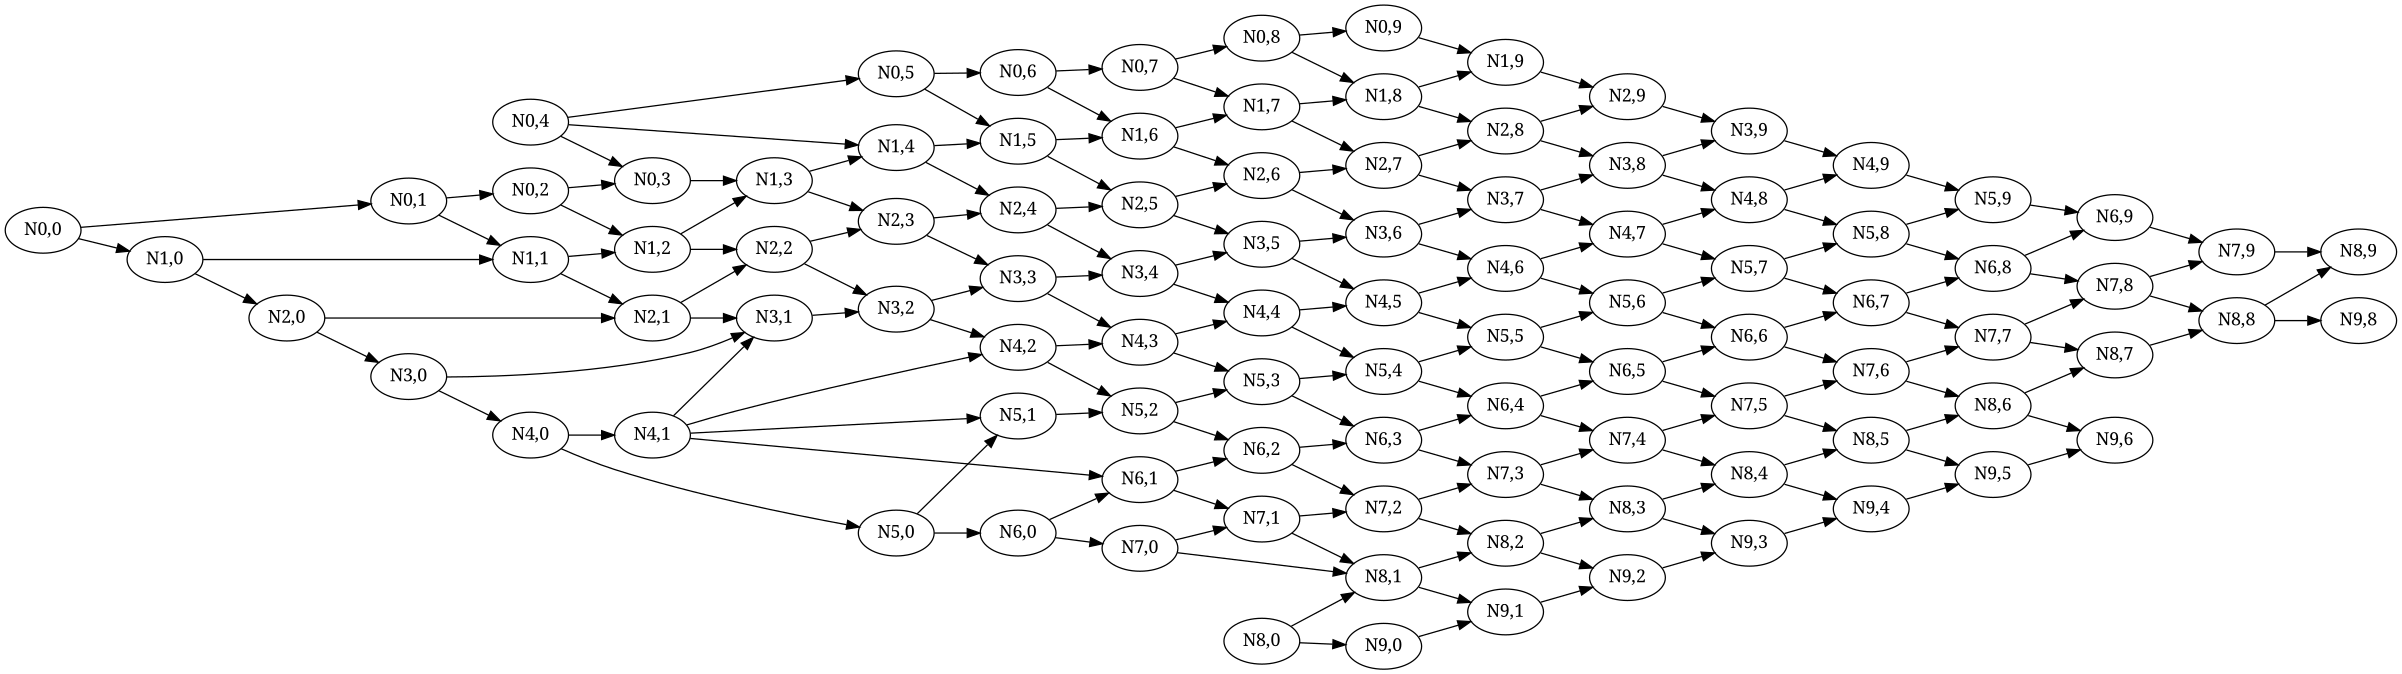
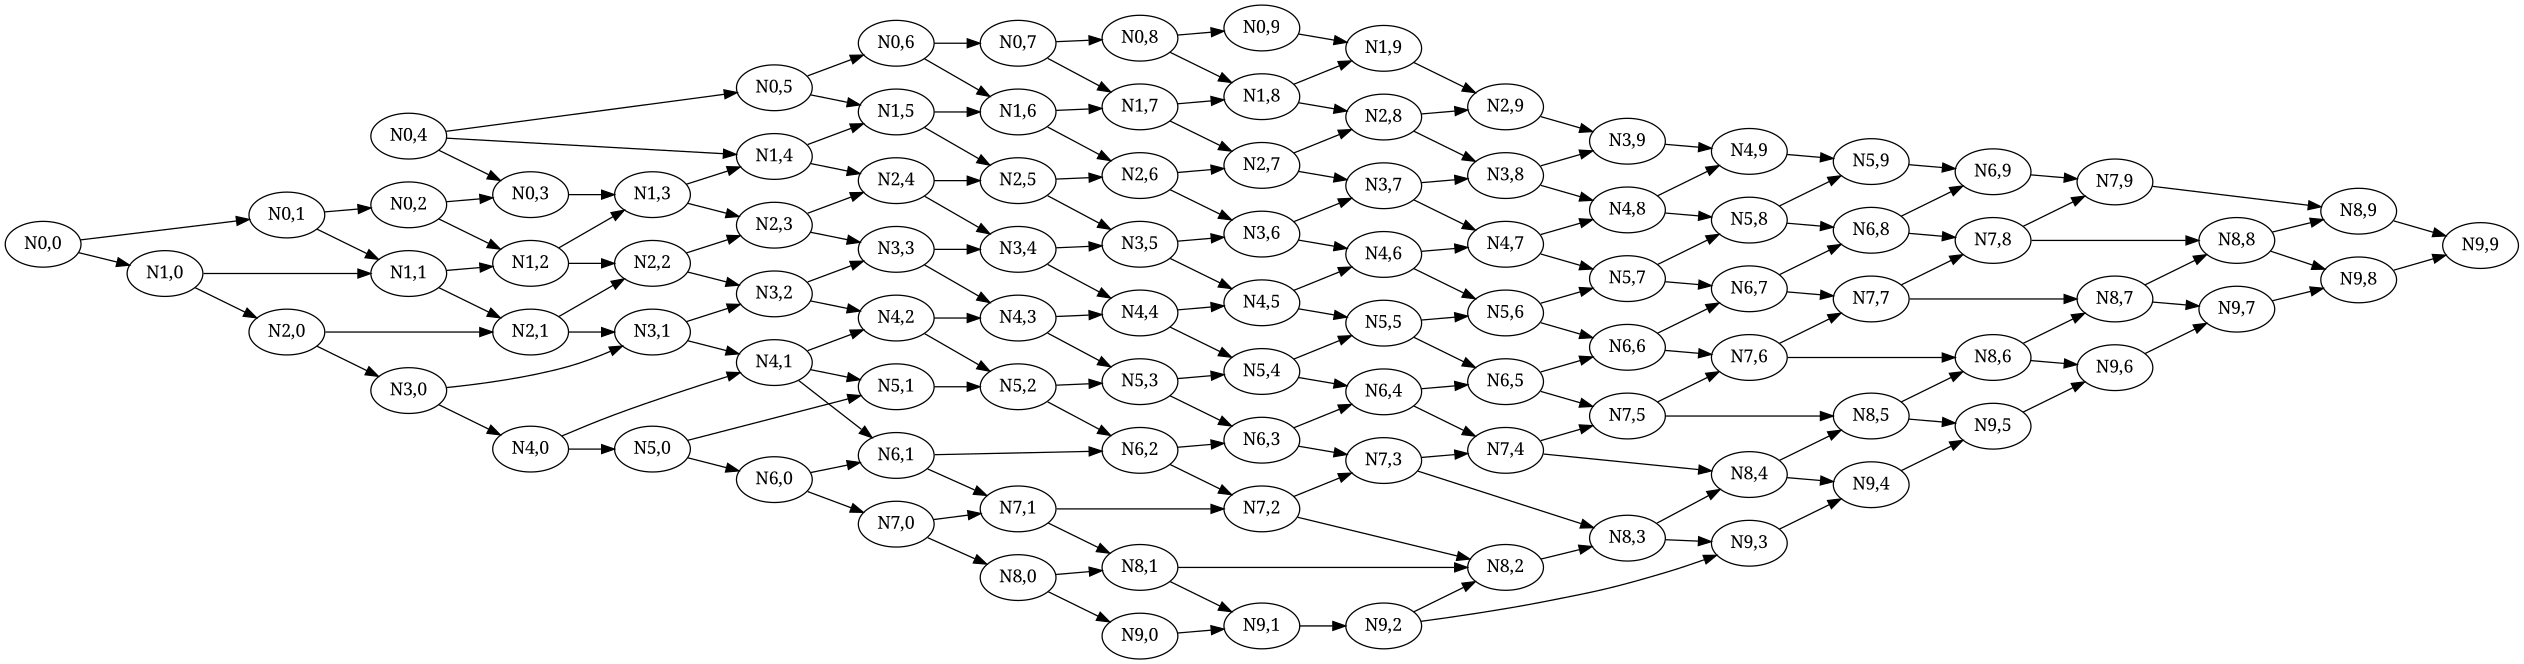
none -> (2481, 246)
none -> (2237, 309)
(709, 381) -> (707, 346)
(1561, 559) -> (1439, 600)
(1255, 562) -> (951, 548)
